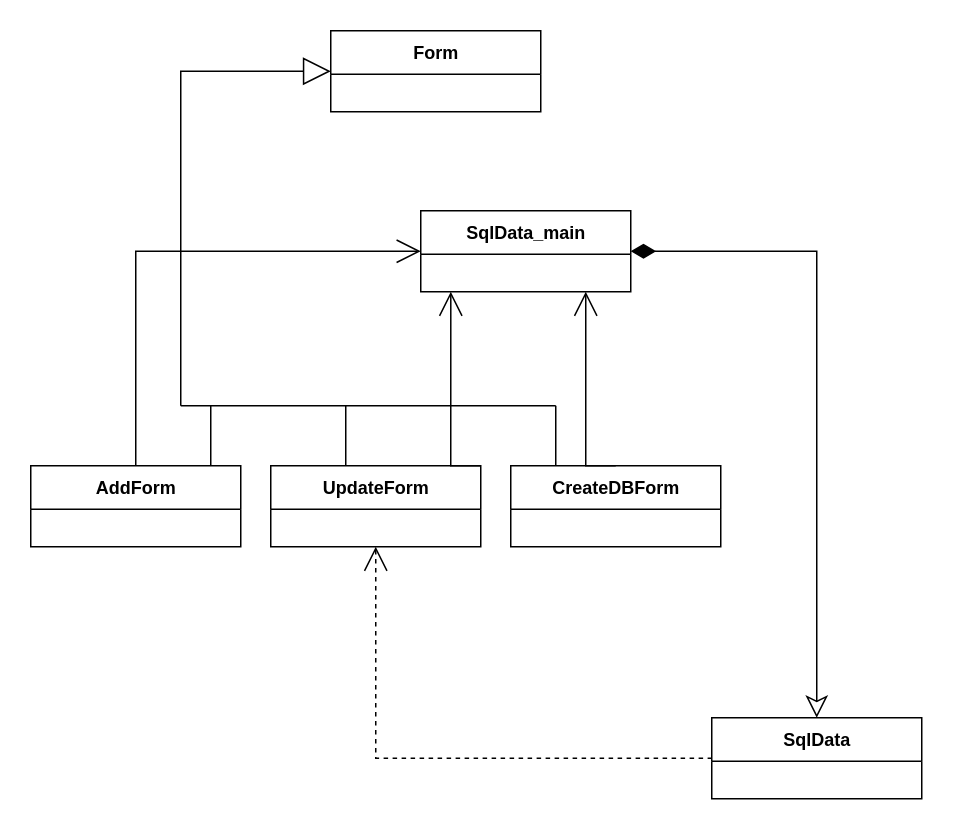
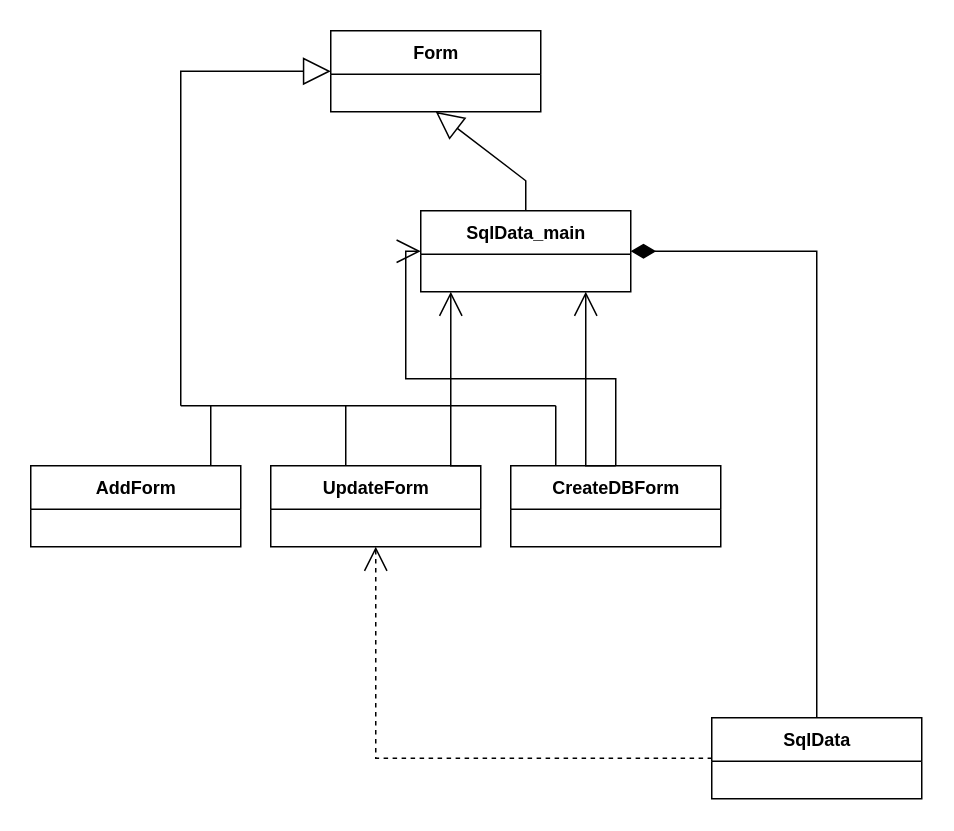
none -> (503, 164)
(165, 251) -> (490, 379)
(817, 699) -> (817, 706)
